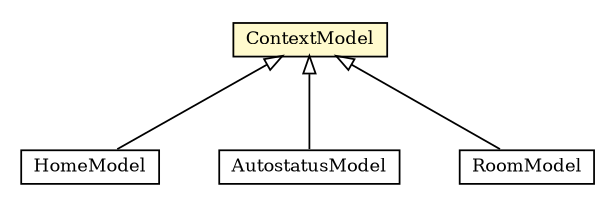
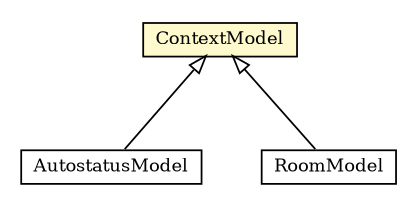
(90, 166) -> none
